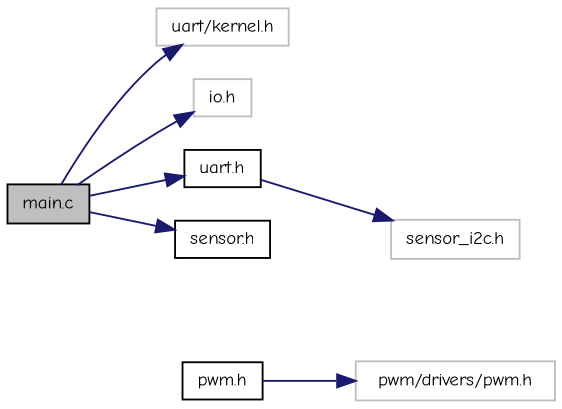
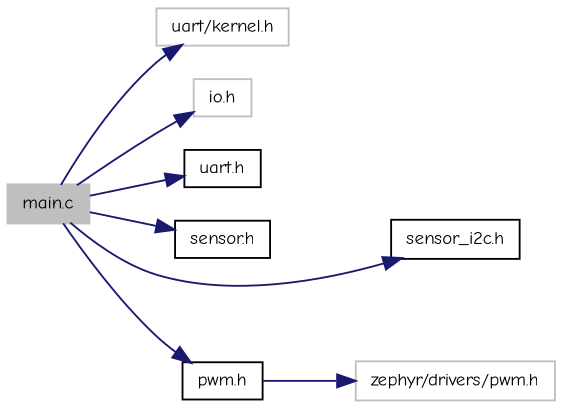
(318, 197) -> (220, 285)
(48, 204) -> (48, 204)
(455, 239) -> (455, 239)
none -> (115, 292)
(455, 381) -> (455, 381)
